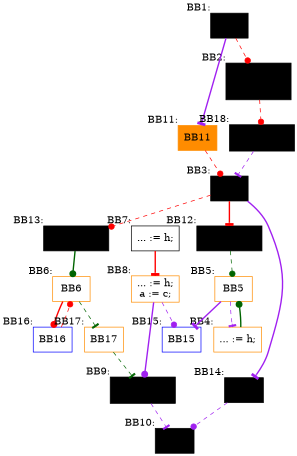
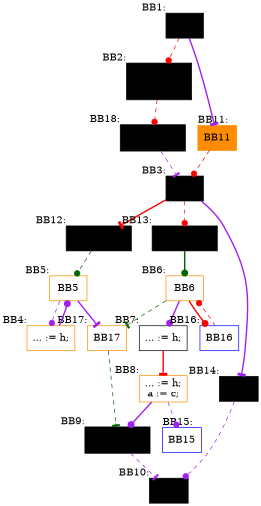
none -> (175, 311)
(209, 313) -> (87, 312)
(231, 313) -> (56, 311)
(241, 317) -> (63, 316)
